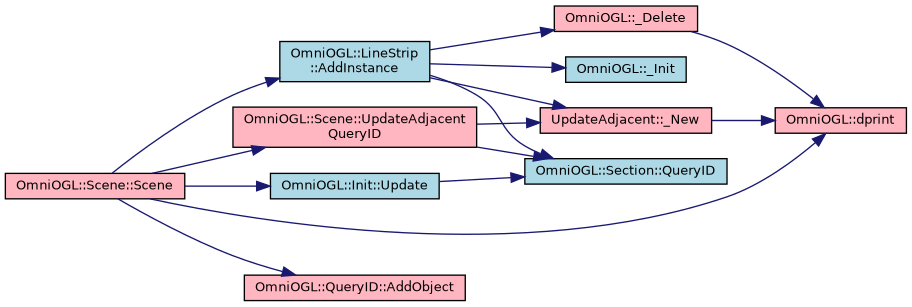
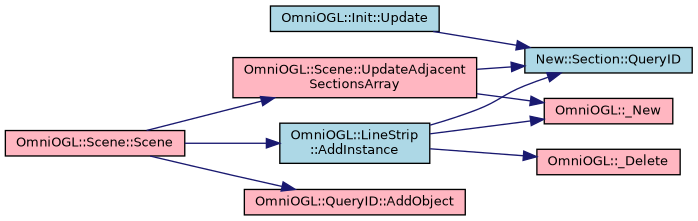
(626, 70) -> none
(626, 121) -> (609, 111)
(841, 121) -> none
(355, 127) -> (355, 78)
(626, 171) -> (609, 60)
(221, 186) -> none
